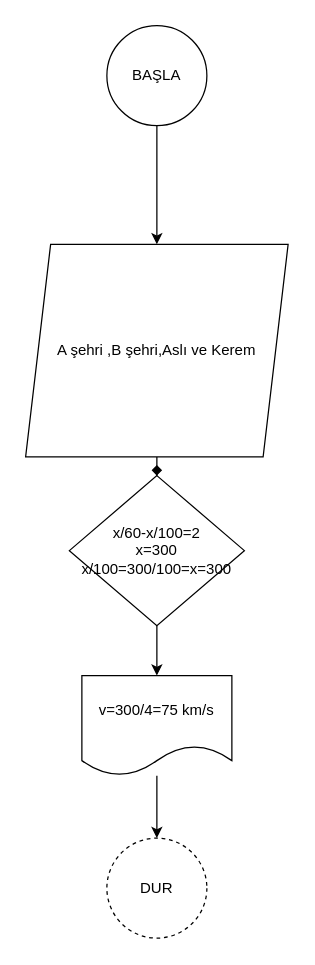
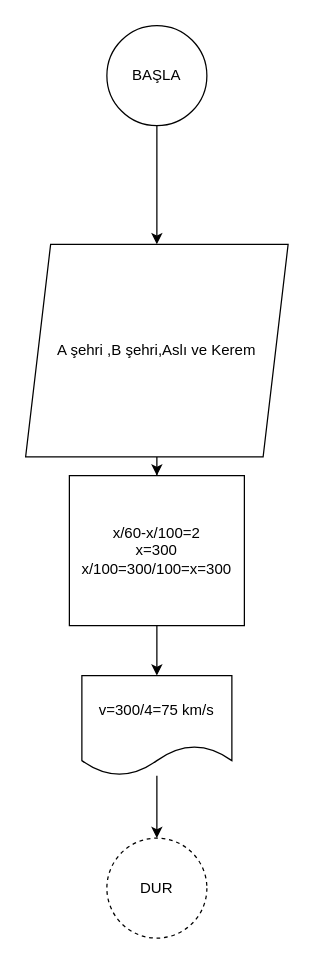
(157, 465) -> (157, 466)
(157, 551) -> (157, 551)
